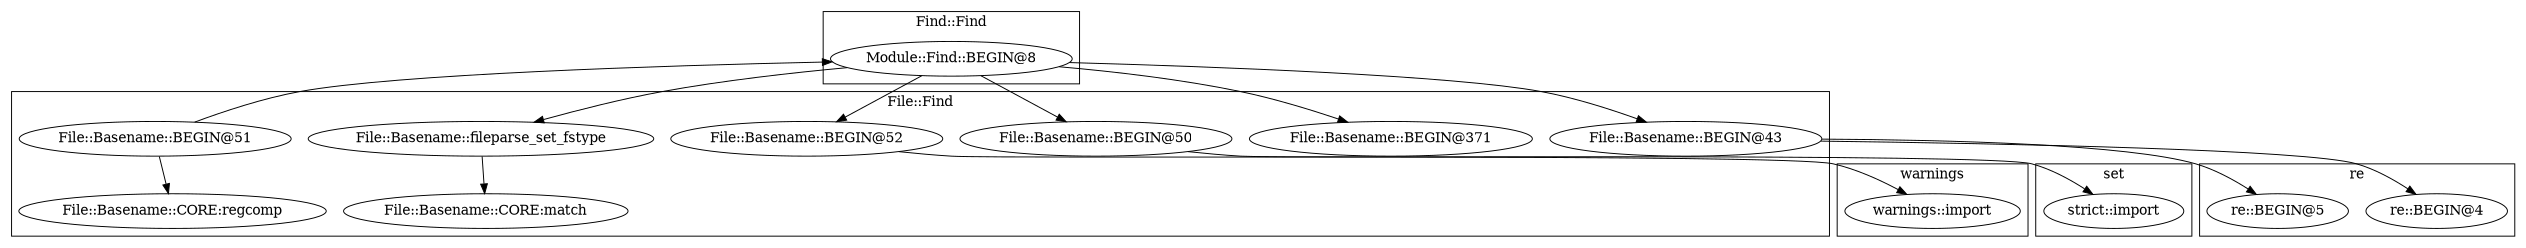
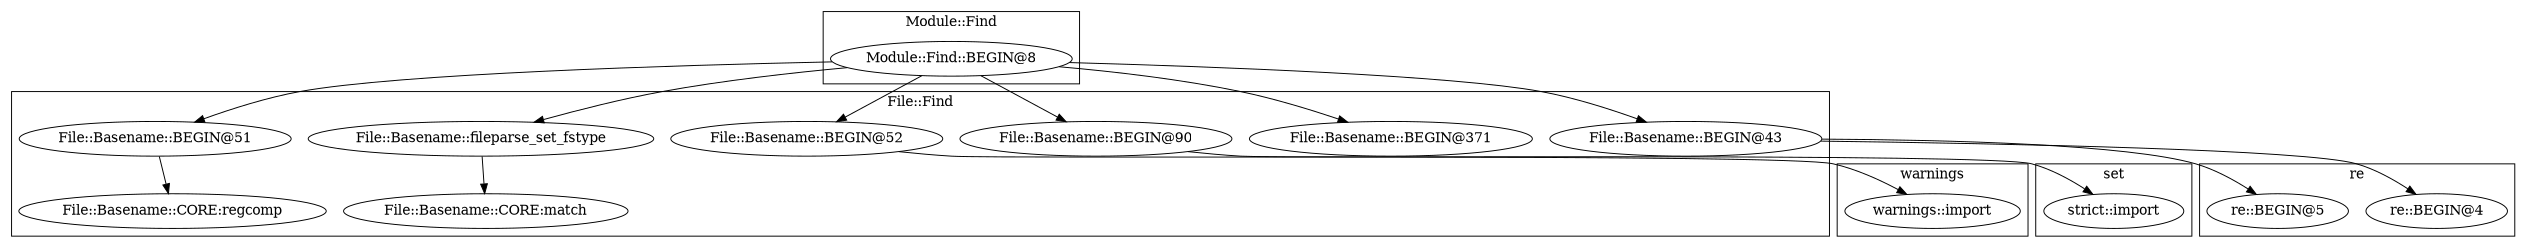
(951, 23) -> (951, 23)
(506, 73) -> (516, 73)
(1096, 139) -> (1096, 139)
